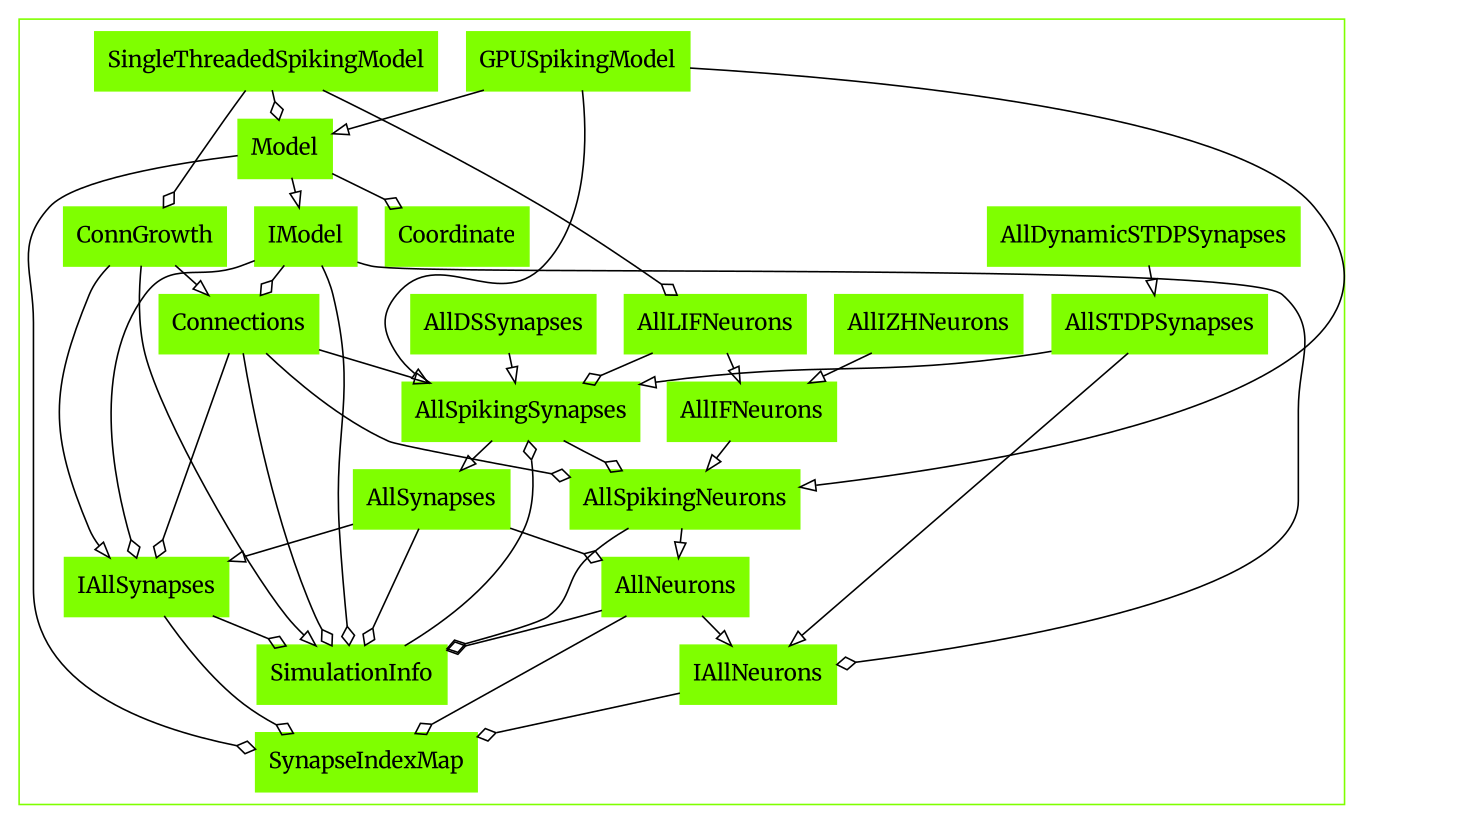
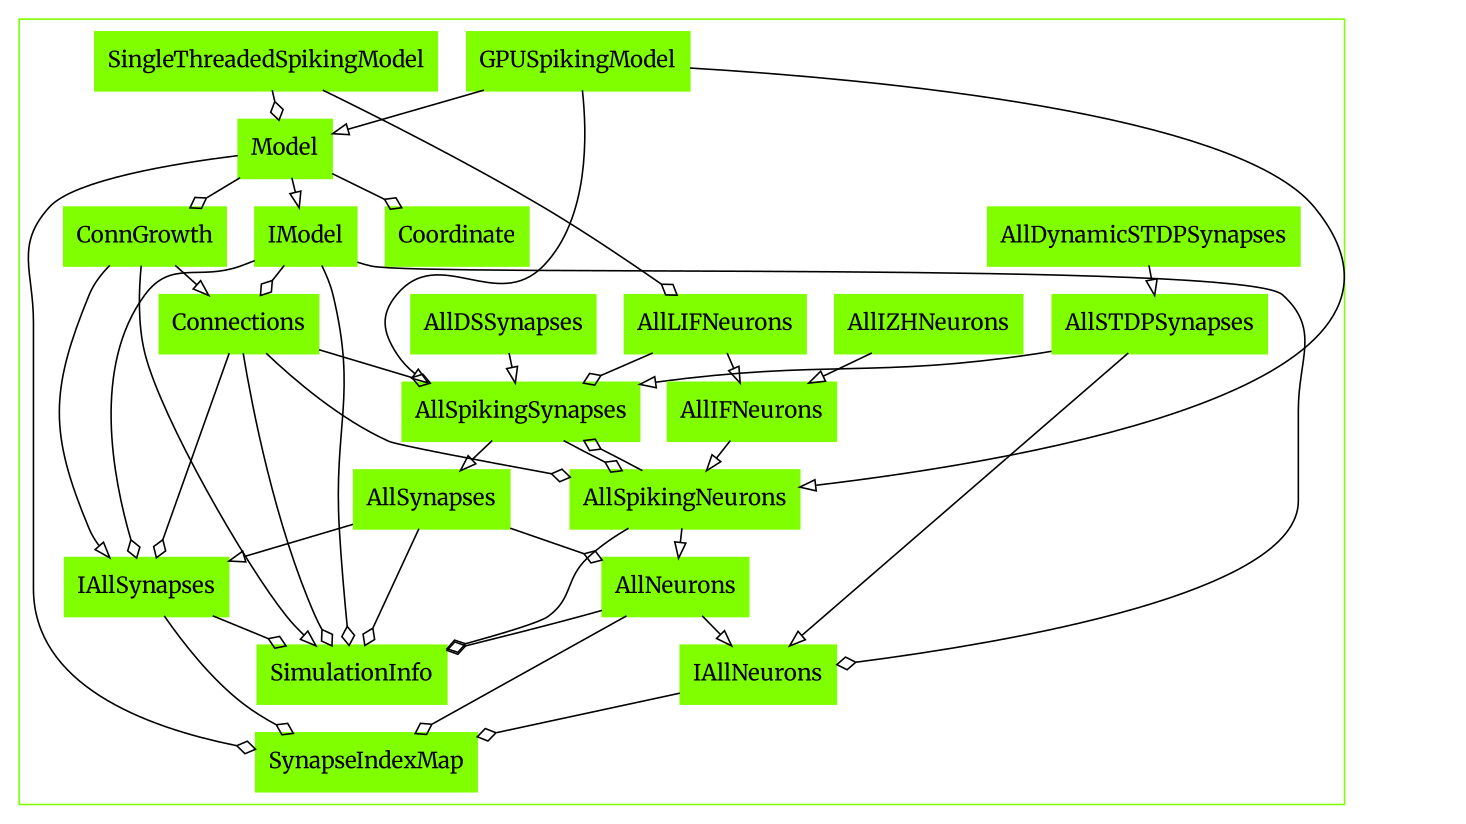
(210, 141) -> (224, 188)
(365, 364) -> (365, 364)
(497, 570) -> (622, 460)
